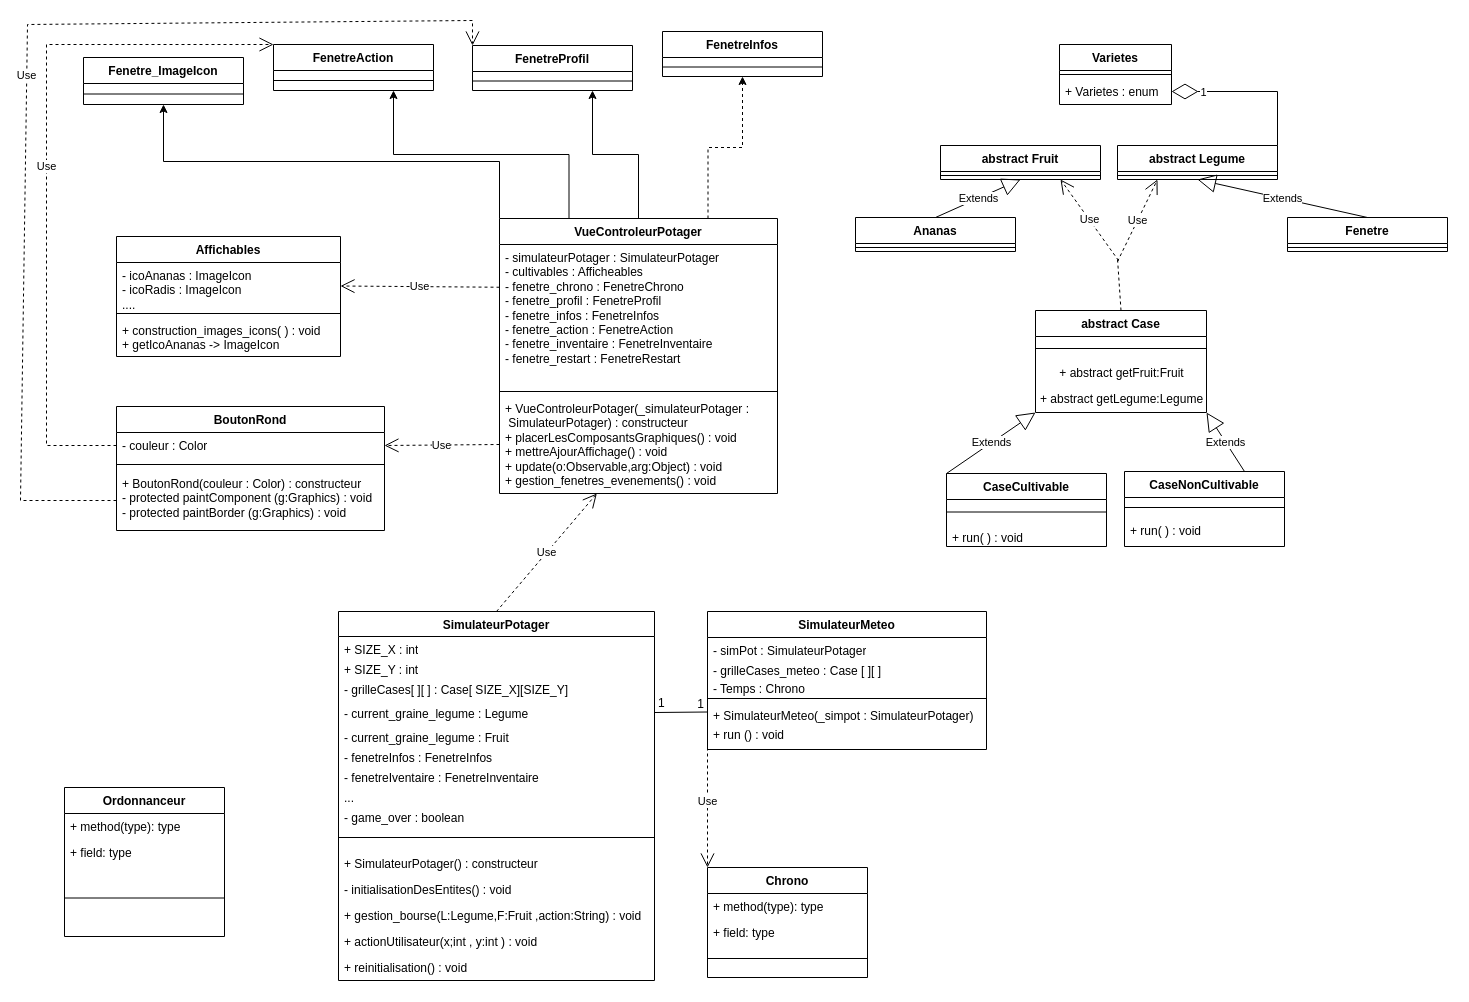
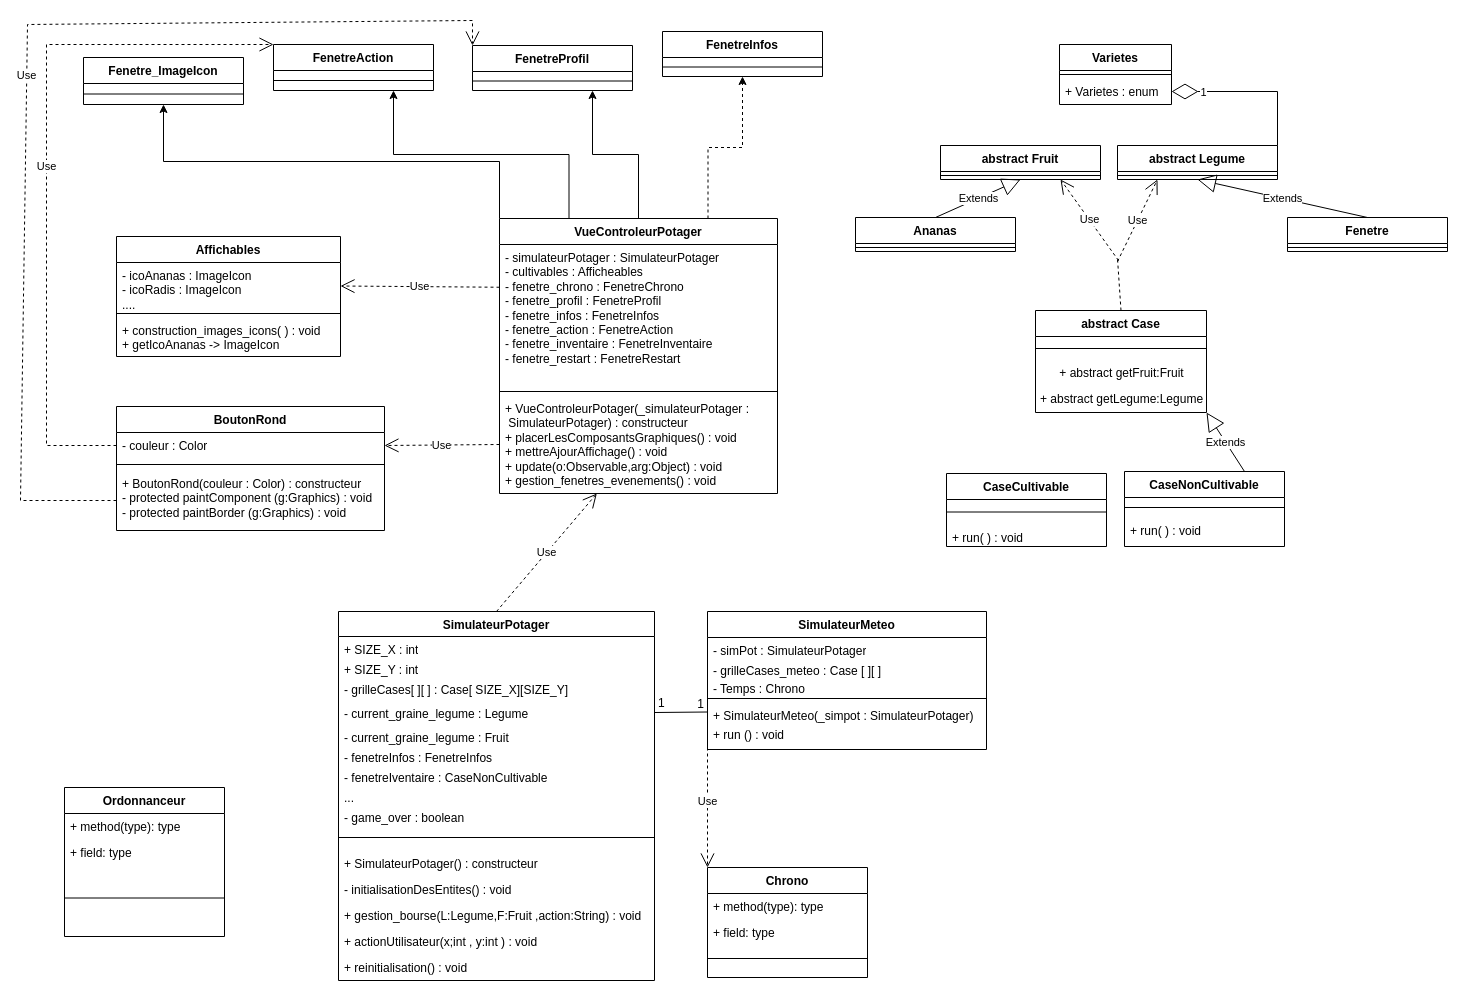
(983, 448) -> none
(463, 779) -> (460, 779)
